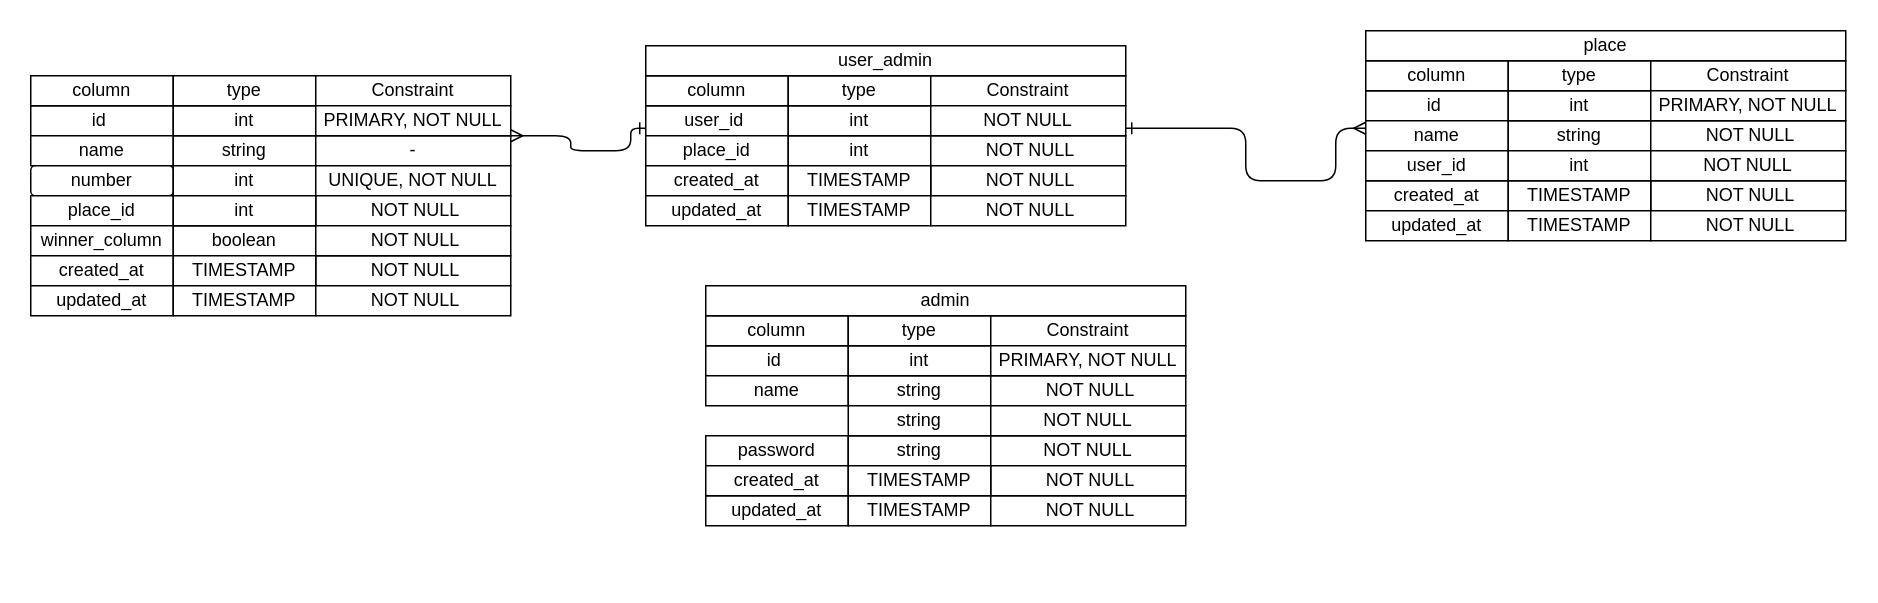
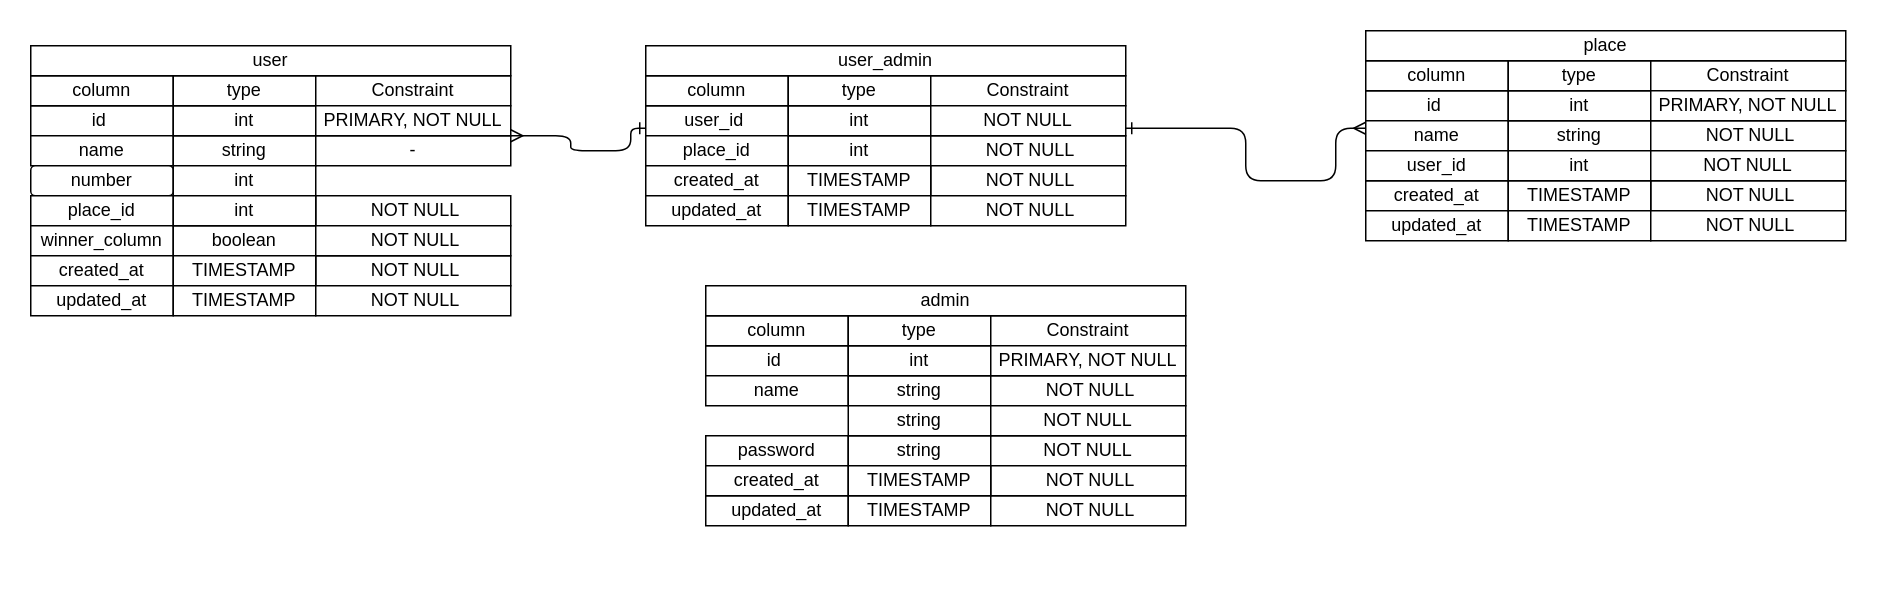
none -> (271, 61)
(413, 181) -> none
